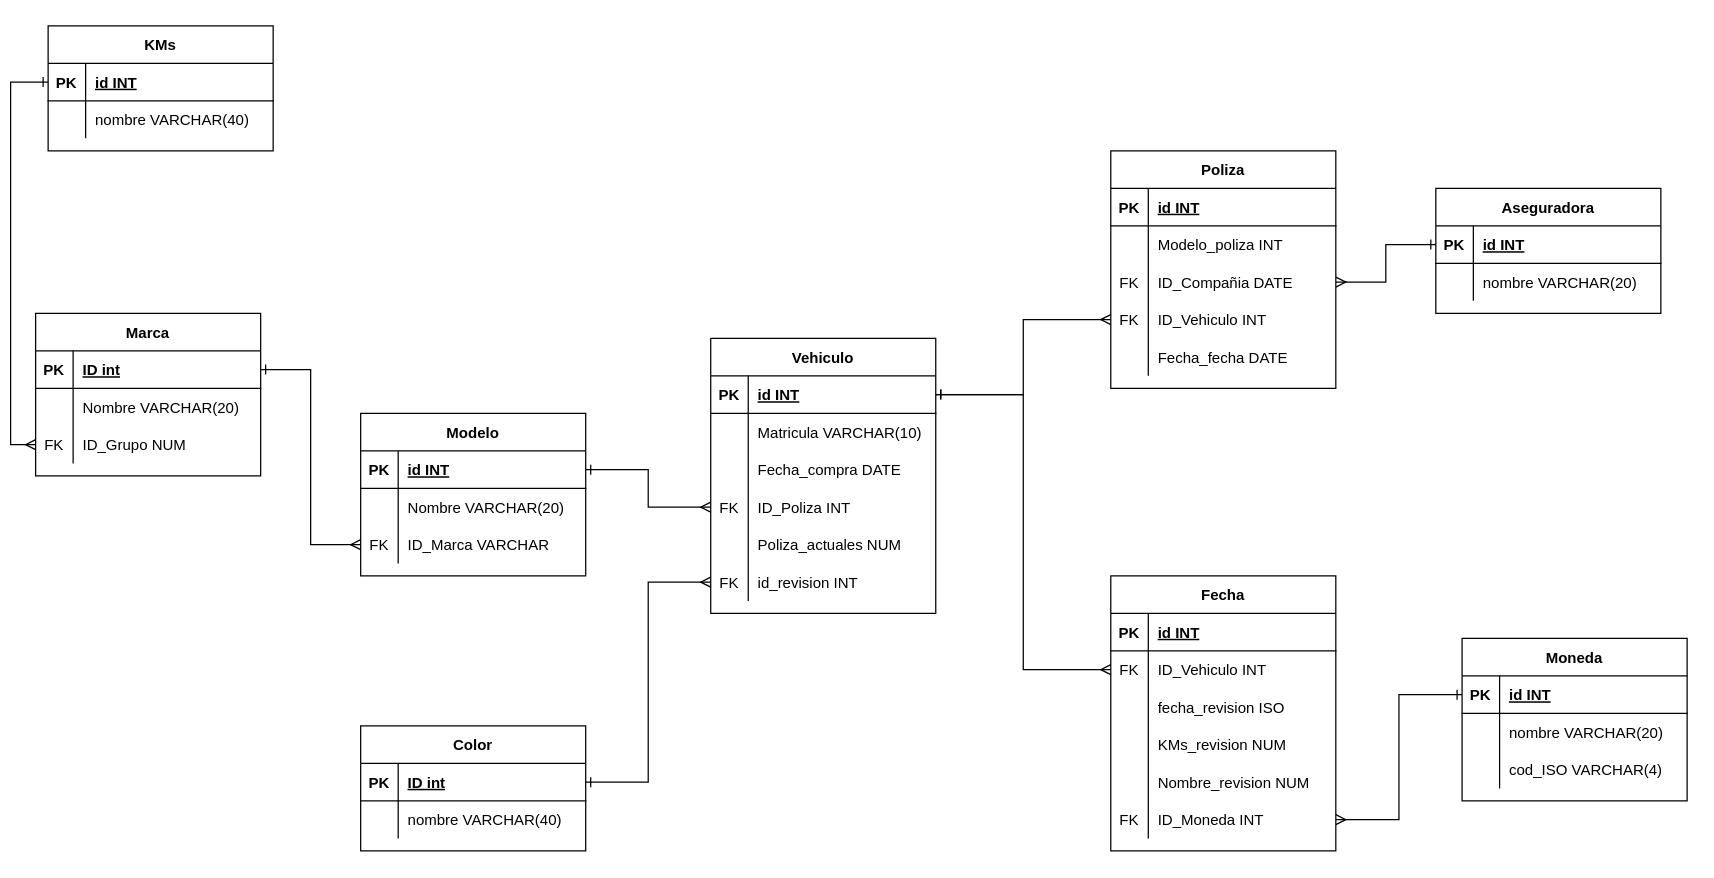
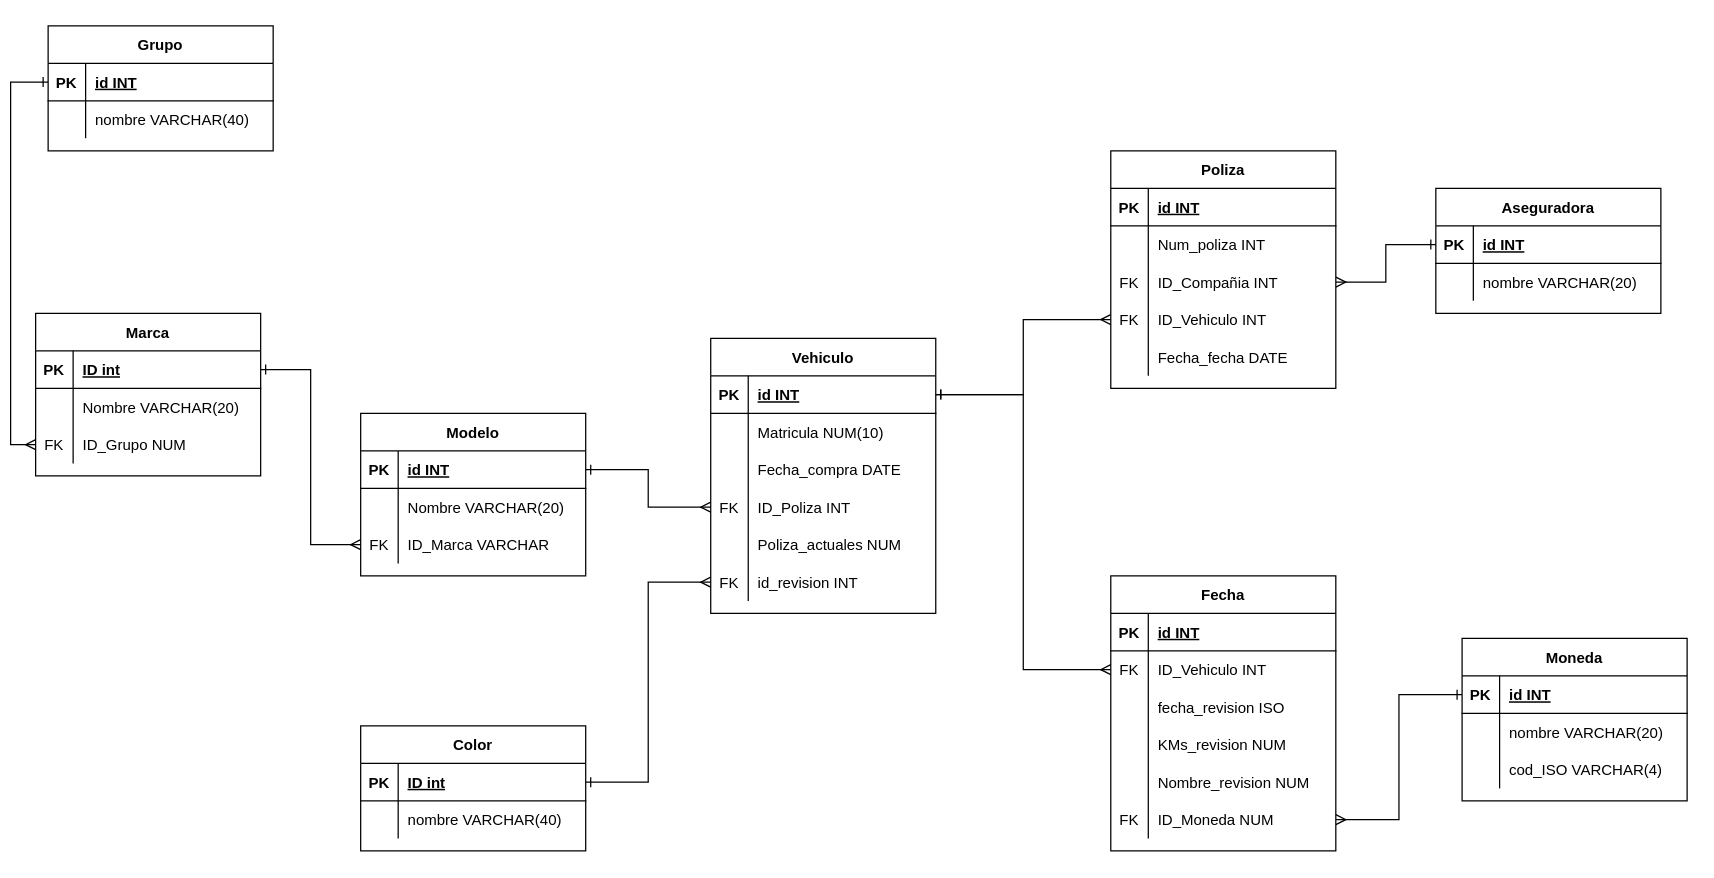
(160, 45) -> (160, 45)
(1221, 245) -> (1210, 245)
(1221, 283) -> (1217, 283)
(840, 433) -> (823, 433)
(1210, 820) -> (1210, 820)
